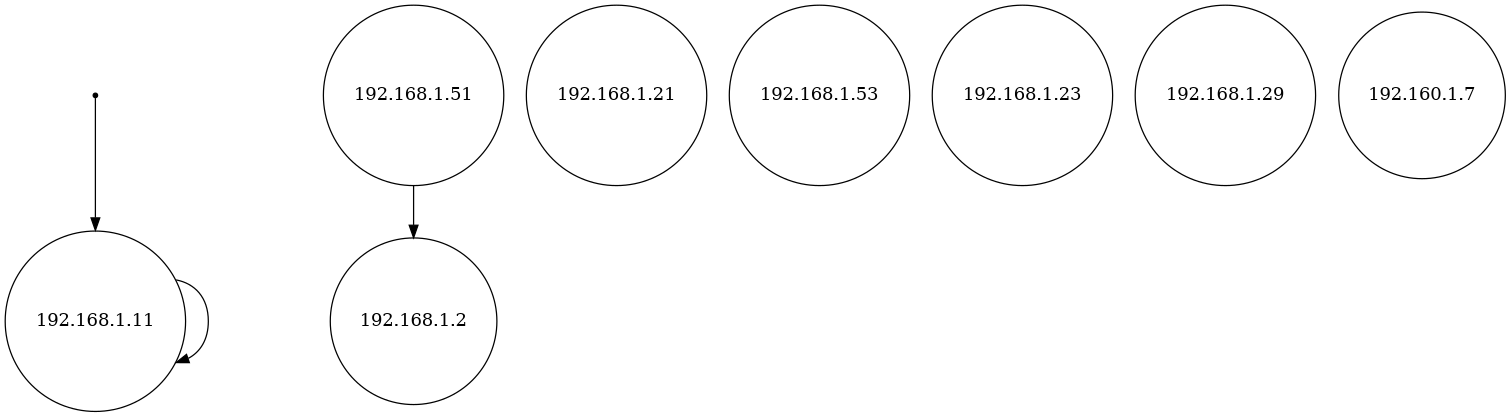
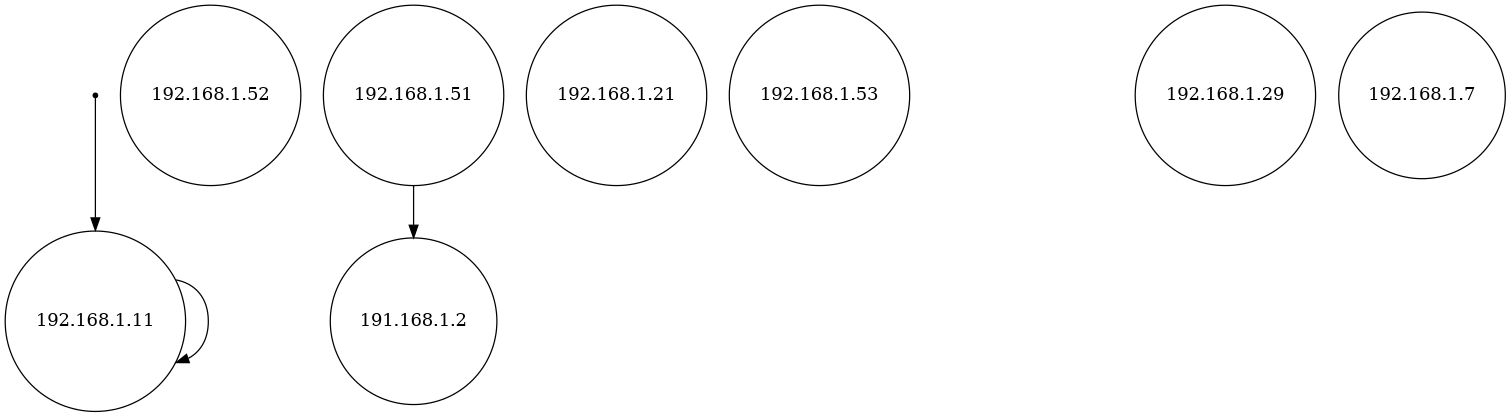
none -> (211, 95)
(1022, 95) -> none
(1422, 95) -> (1422, 95)
(414, 321) -> (414, 321)
